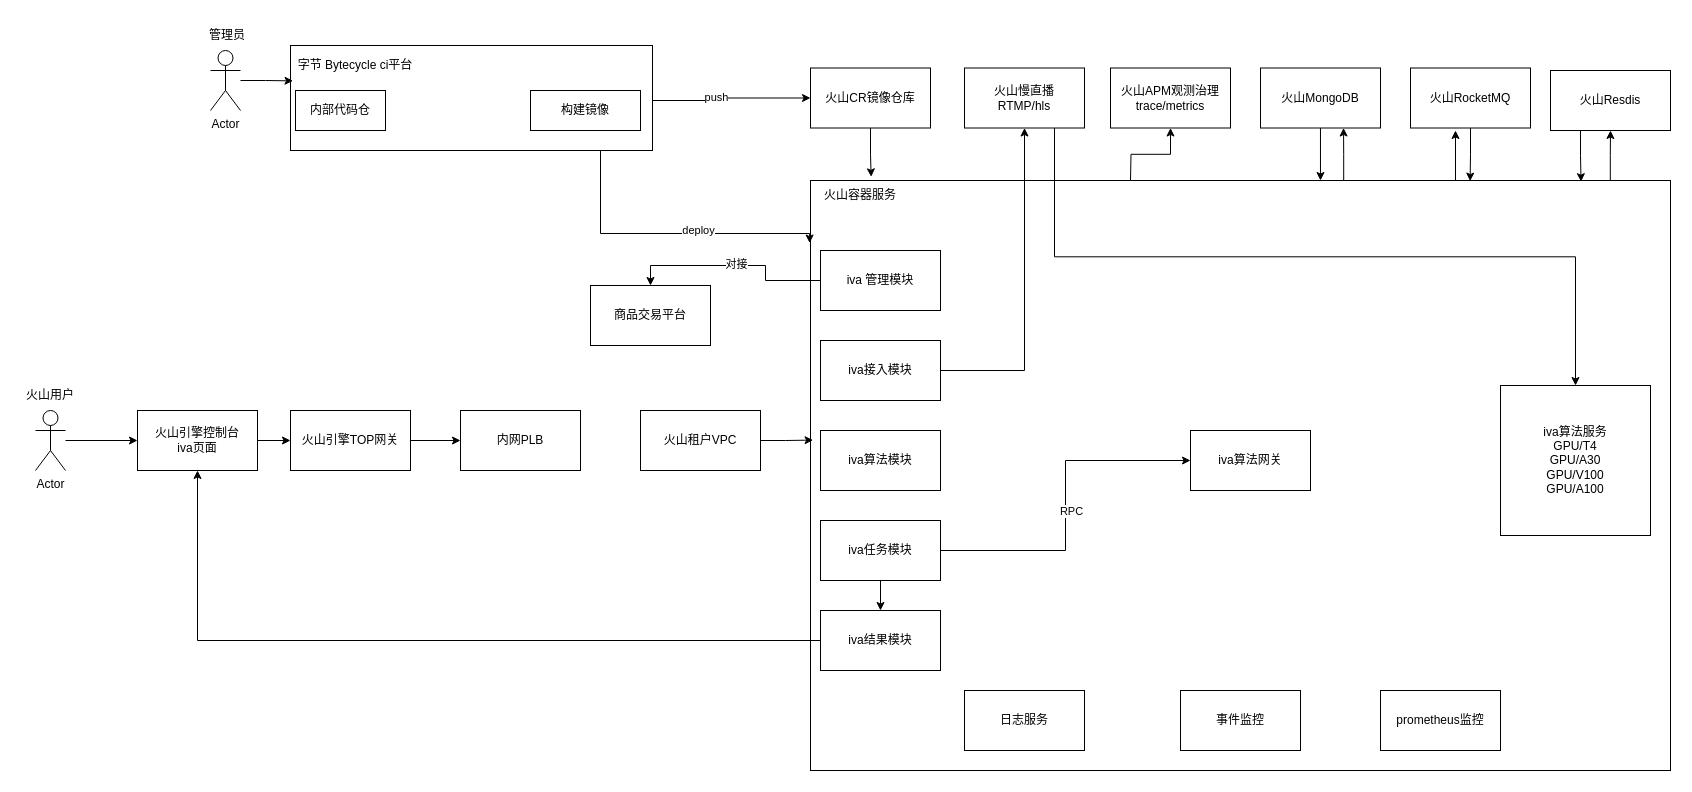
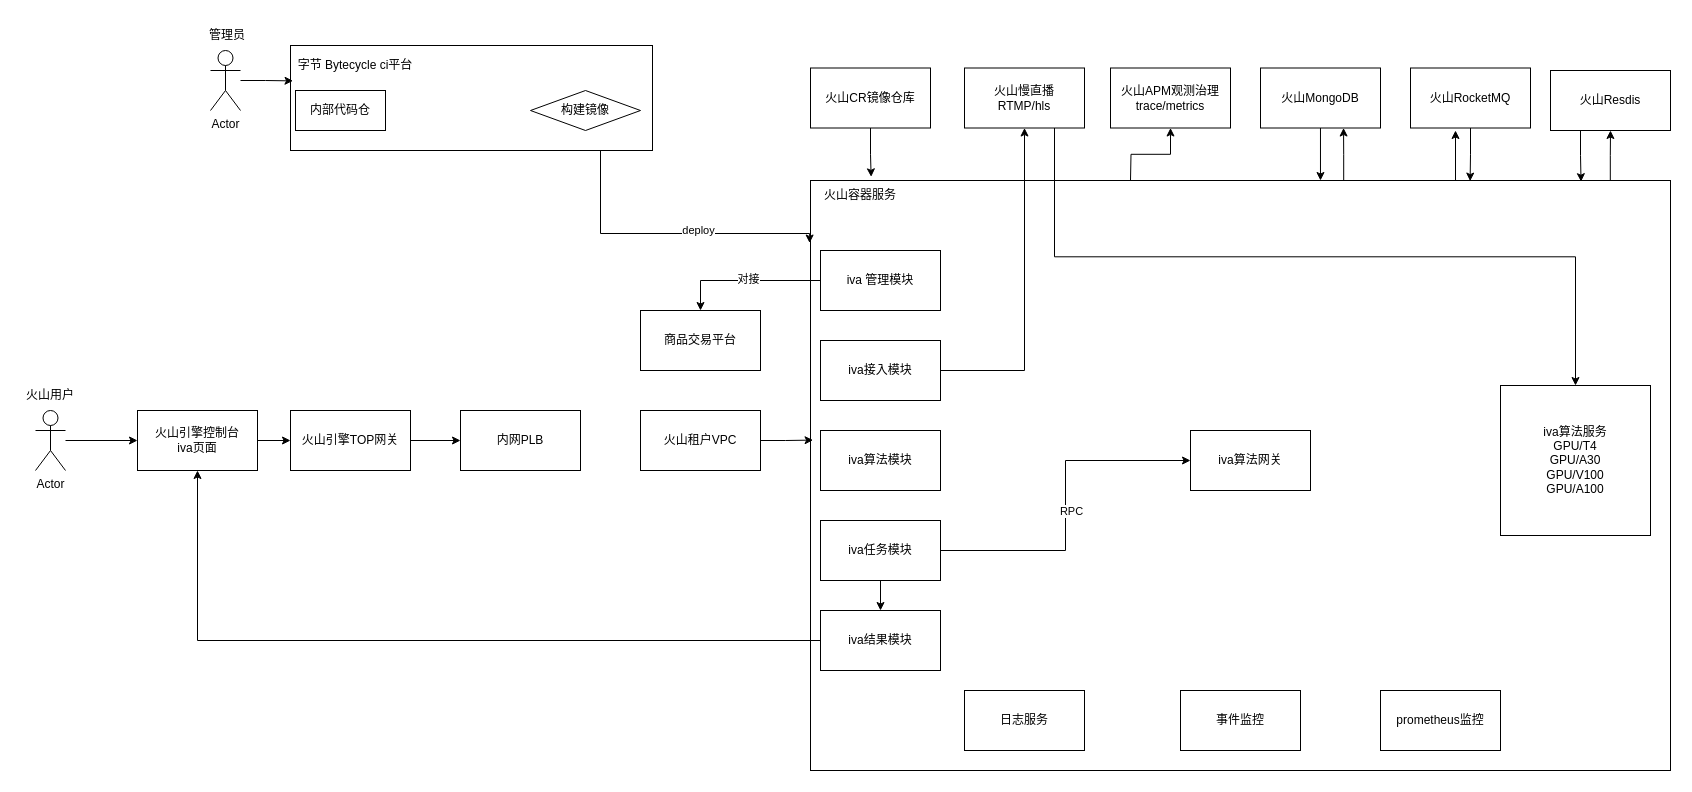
(727, 98) -> none
(586, 111) -> (586, 111)
(651, 316) -> (701, 341)
